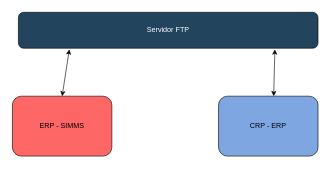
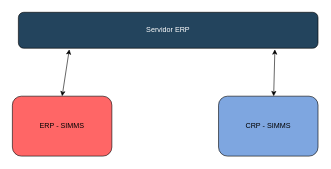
(168, 30) -> (168, 30)
(269, 126) -> (269, 126)
